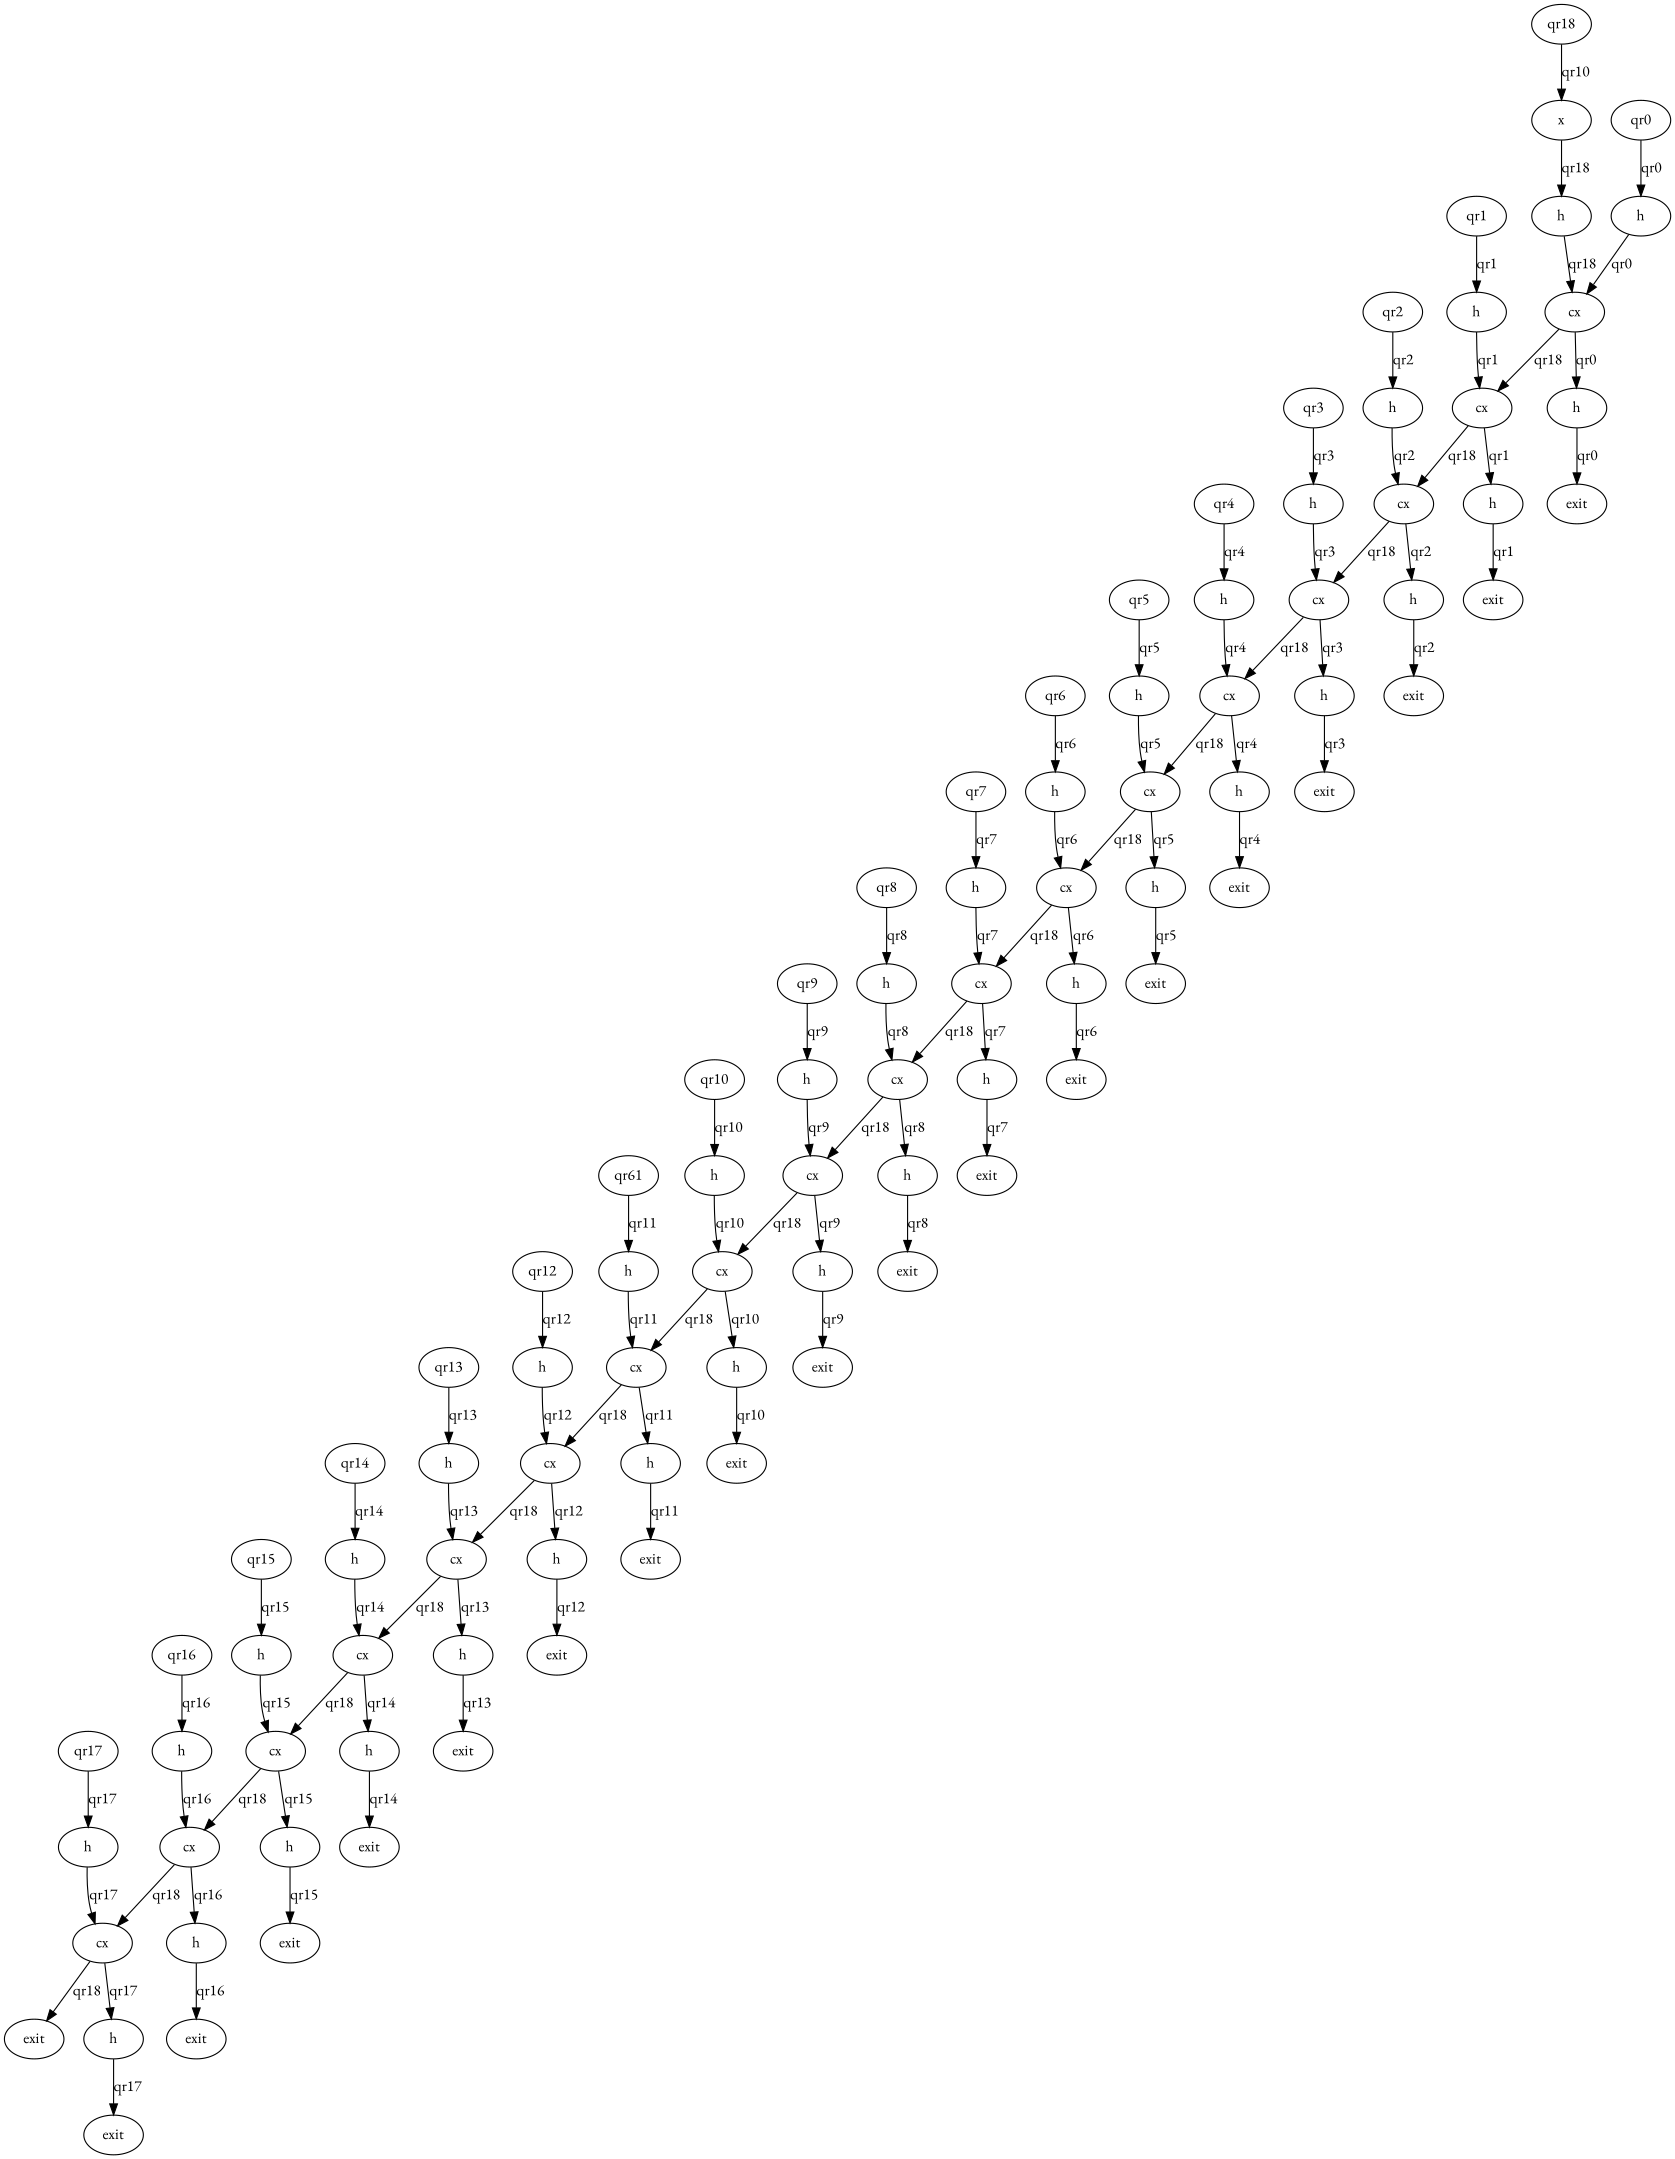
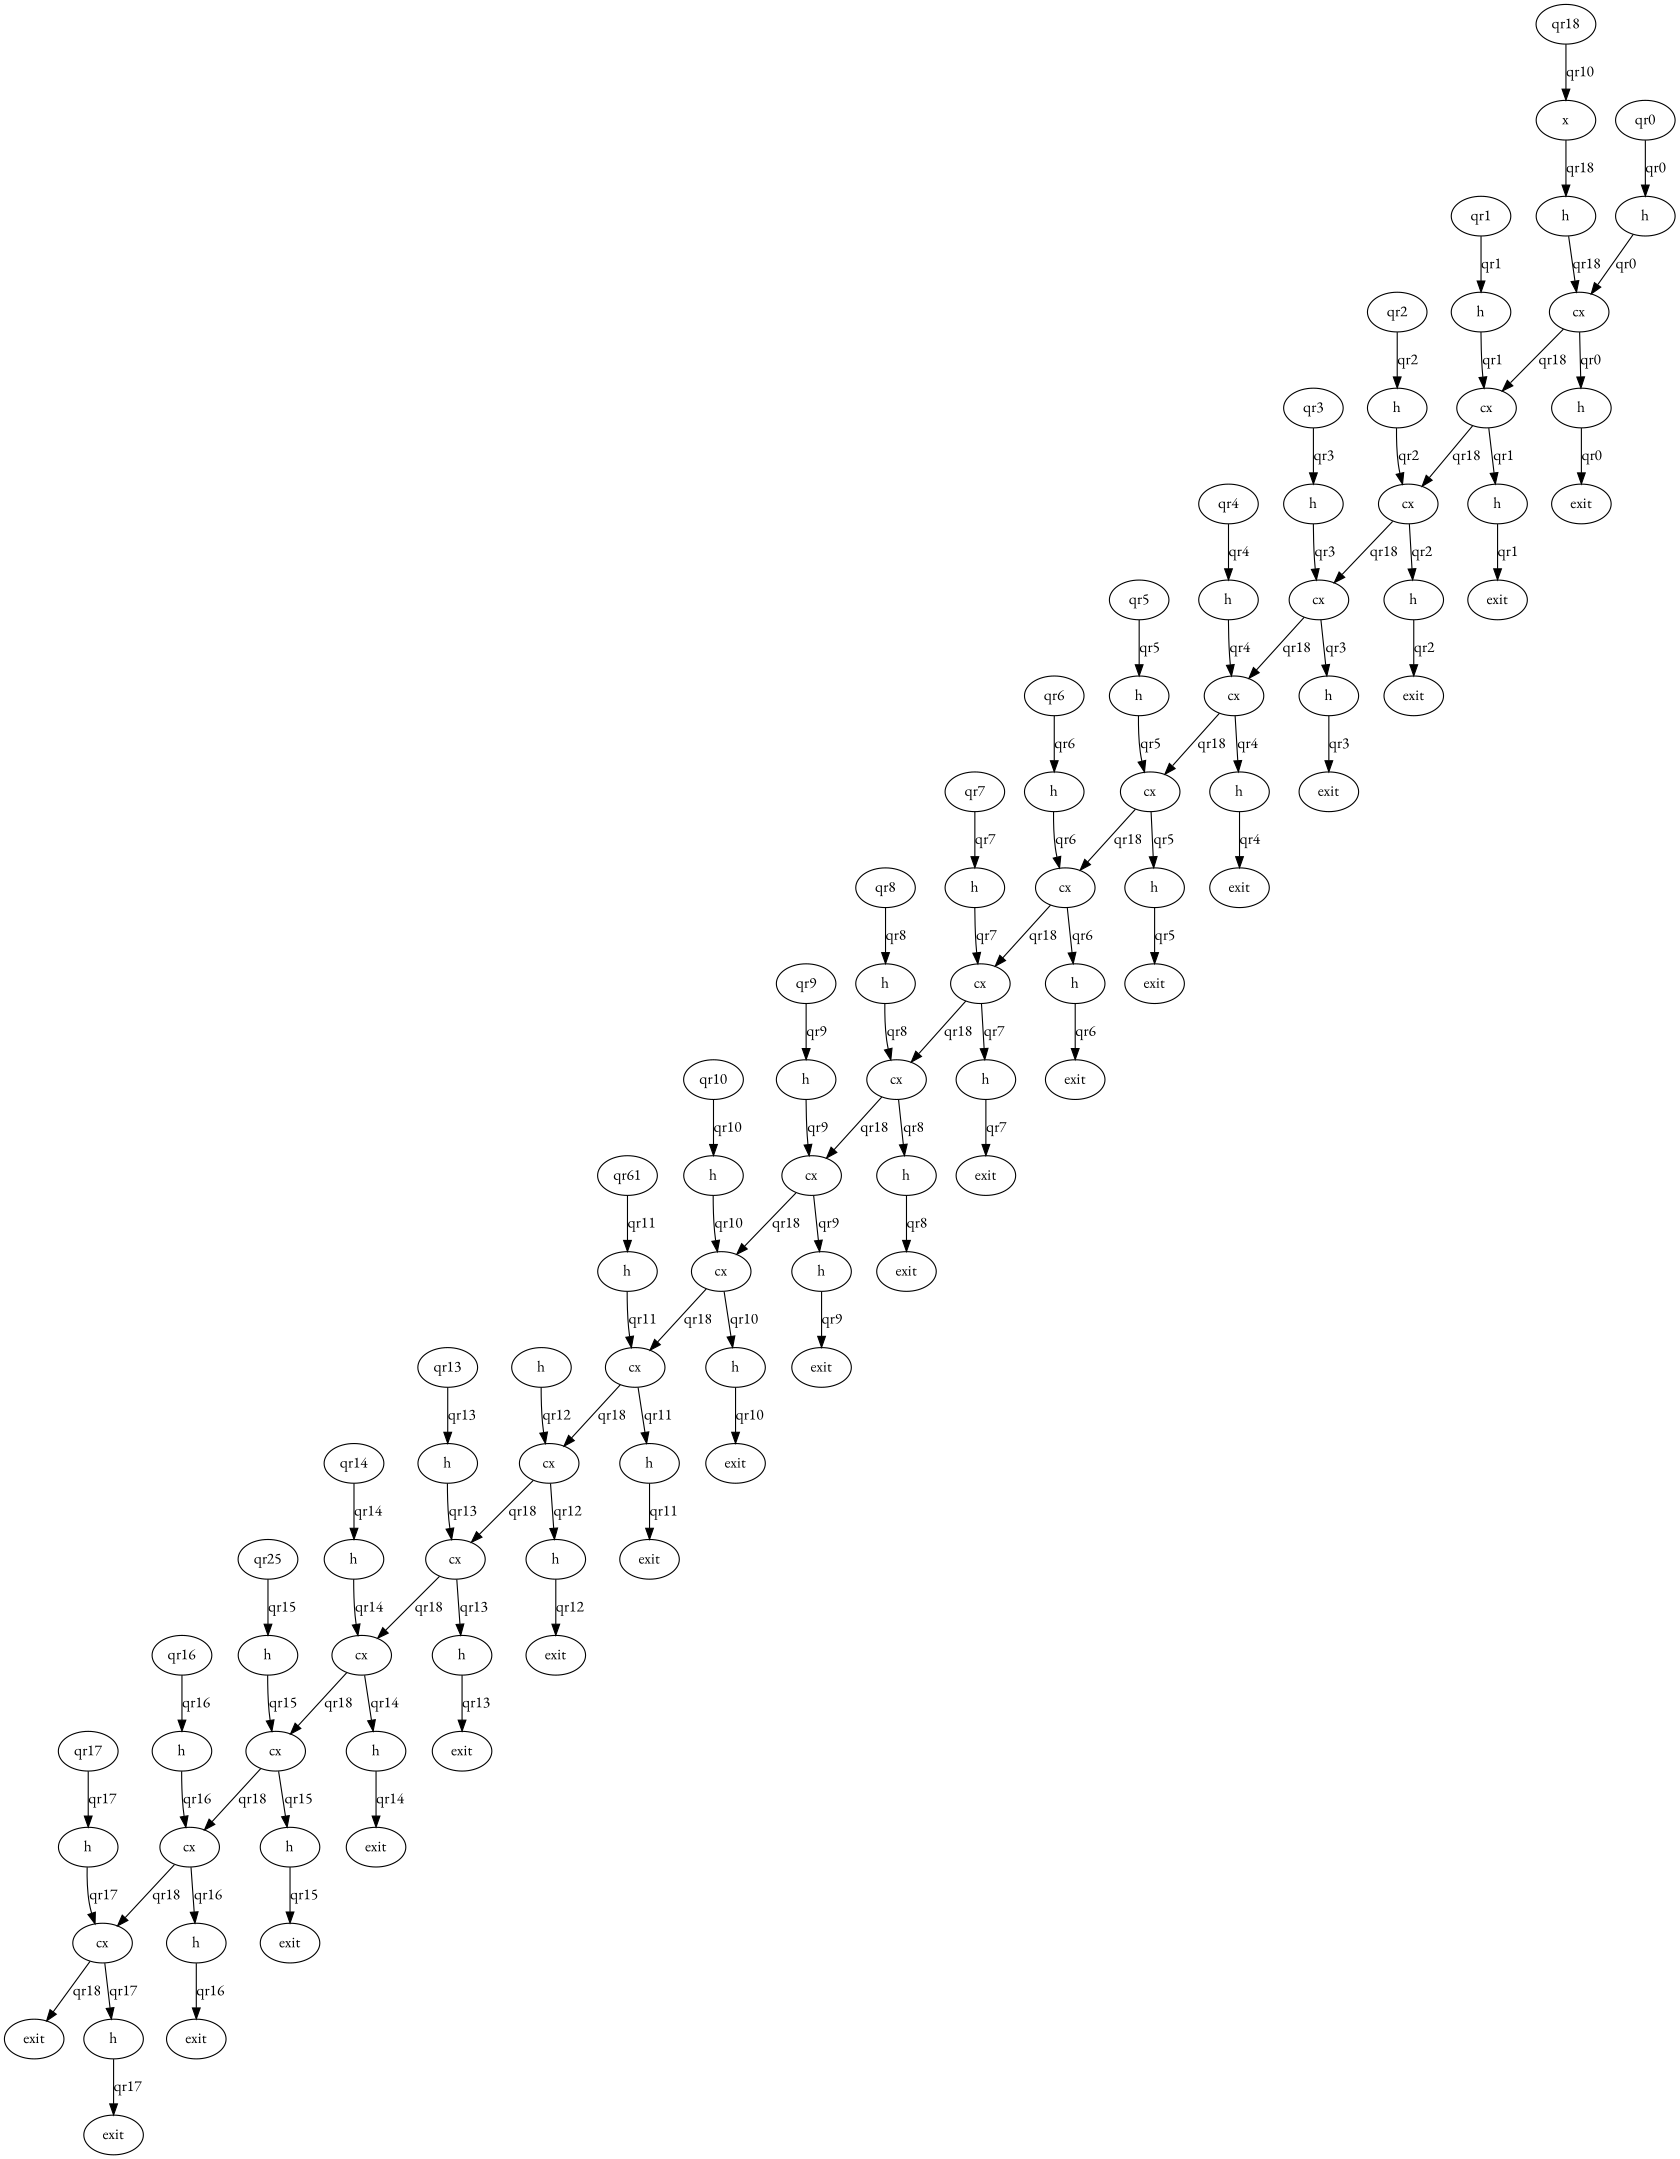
(543, 1272) -> none
(261, 1559) -> (268, 1559)
